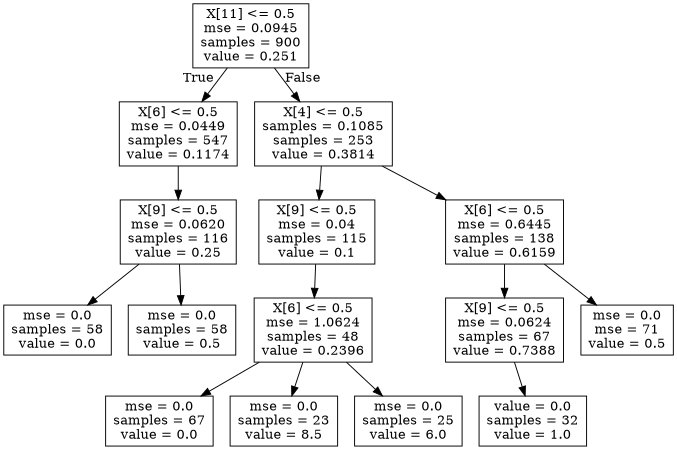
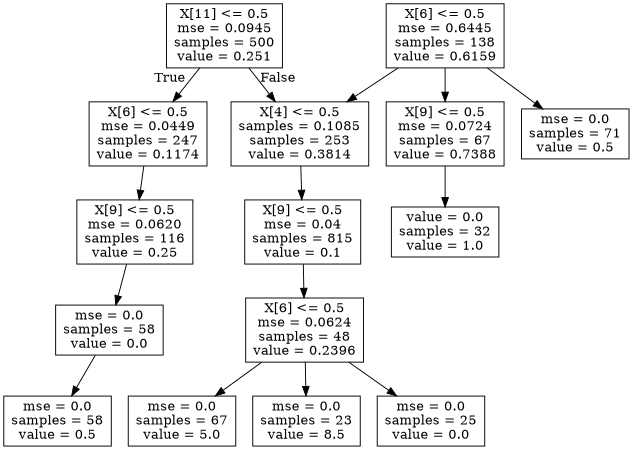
(251, 36) -> (224, 36)
(178, 134) -> (148, 134)
(410, 181) -> (377, 82)
(317, 232) -> (303, 232)
(180, 280) -> (86, 371)
(313, 330) -> (305, 330)
(505, 330) -> (445, 134)
(627, 330) -> (575, 134)
(159, 421) -> (182, 421)
(408, 421) -> (431, 421)
